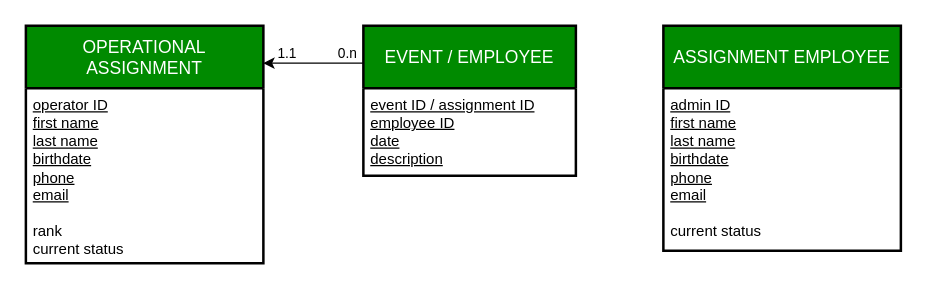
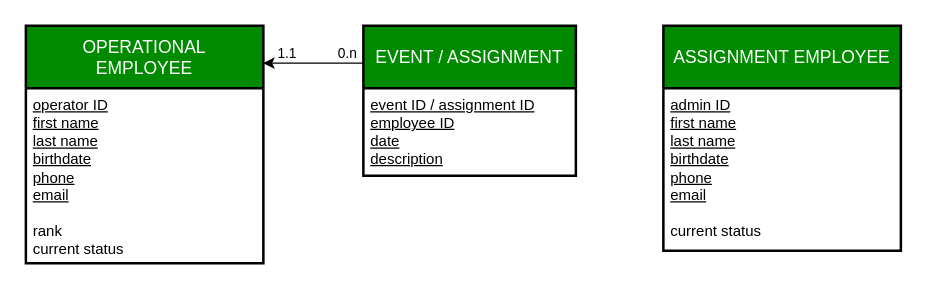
(144, 57) -> (144, 57)
(469, 57) -> (469, 57)
